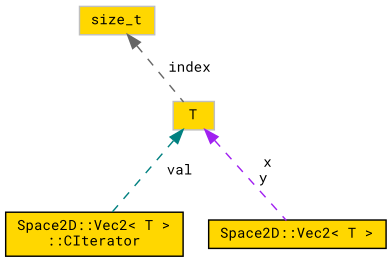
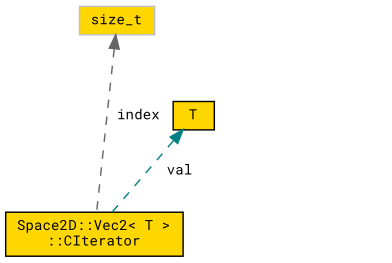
(160, 74) -> (105, 131)
(194, 116) -> (194, 116)
(297, 234) -> none
